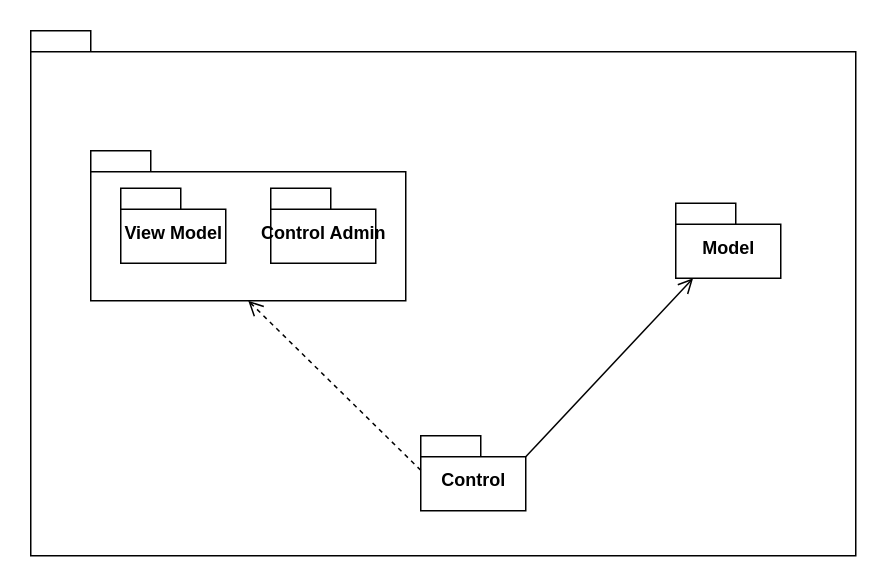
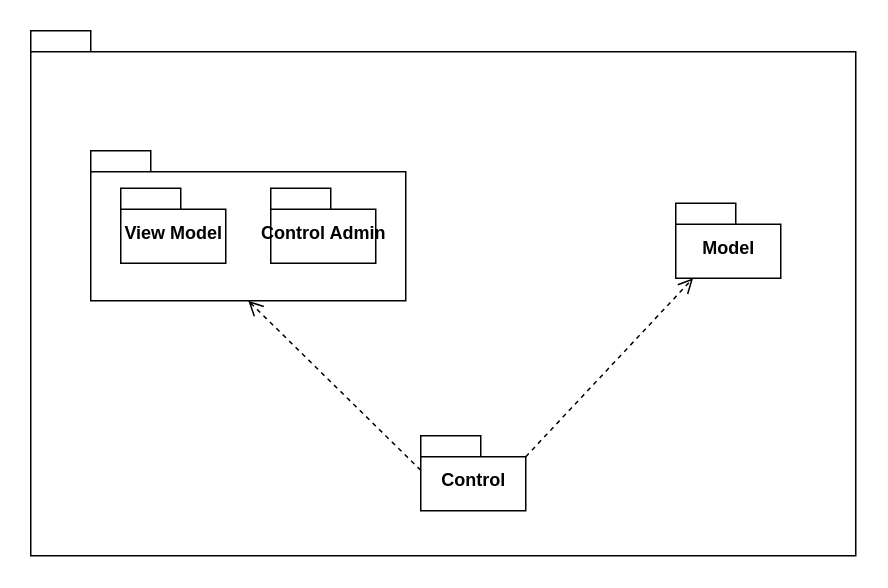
(609, 368) -> (609, 368)
